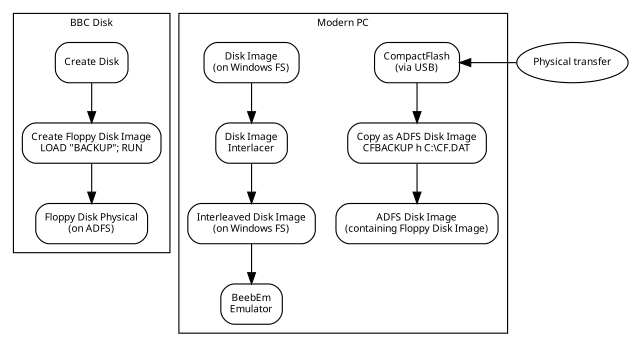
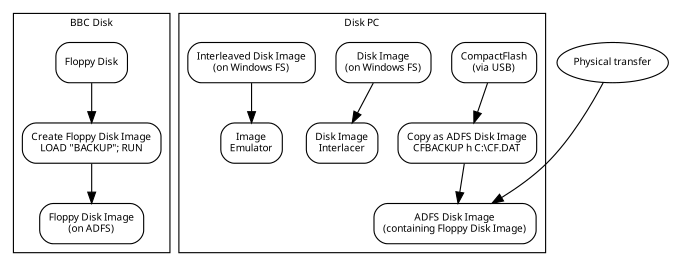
(343, 23) -> (362, 23)
(92, 63) -> (92, 63)
(494, 63) -> (561, 148)
(252, 178) -> none
(92, 224) -> (92, 224)
(252, 304) -> (252, 143)
